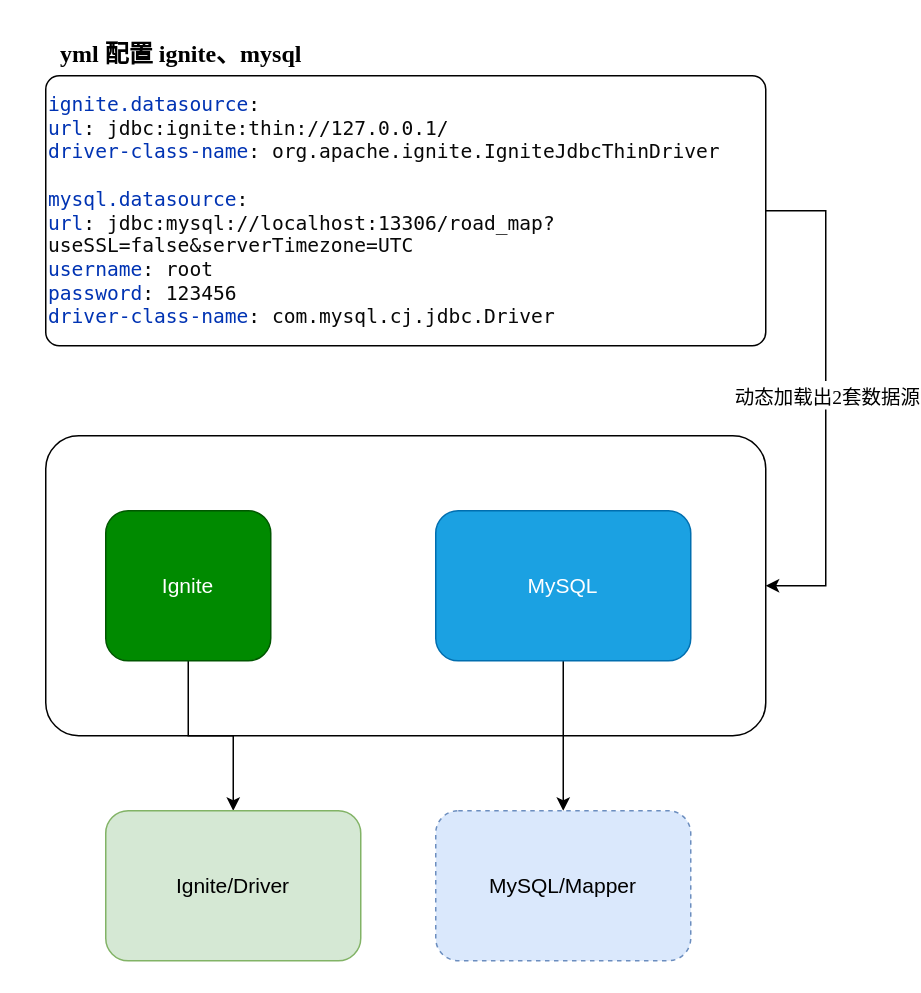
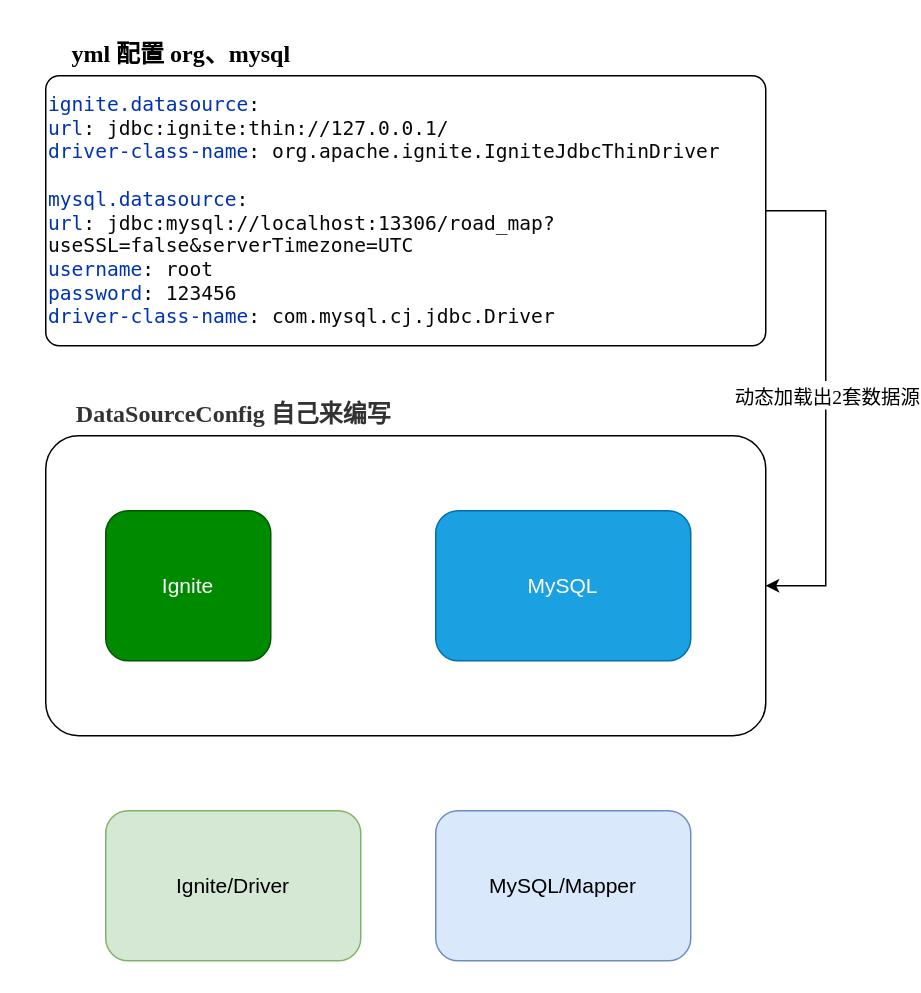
(182, 53) -> (182, 53)
none -> (233, 413)
(188, 699) -> none
(563, 731) -> none
(563, 886) -> (563, 886)
